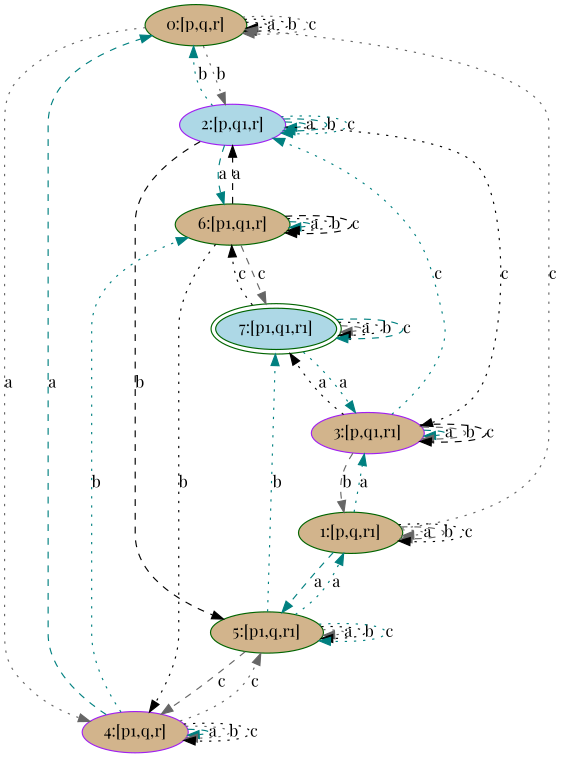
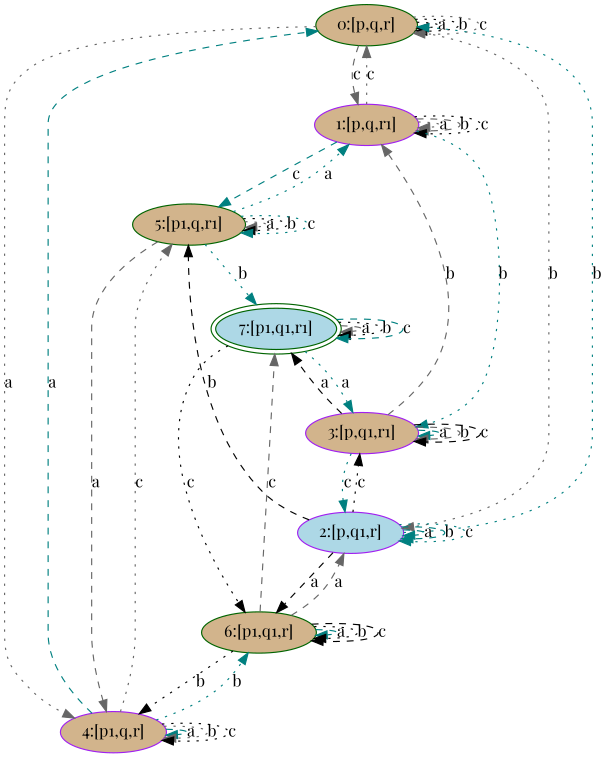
none -> (353, 69)
(219, 169) -> (309, 578)
(233, 181) -> (320, 594)
(318, 391) -> (319, 389)
(364, 483) -> (504, 274)
(351, 533) -> (367, 125)
(318, 583) -> (296, 175)
(222, 682) -> (96, 483)
